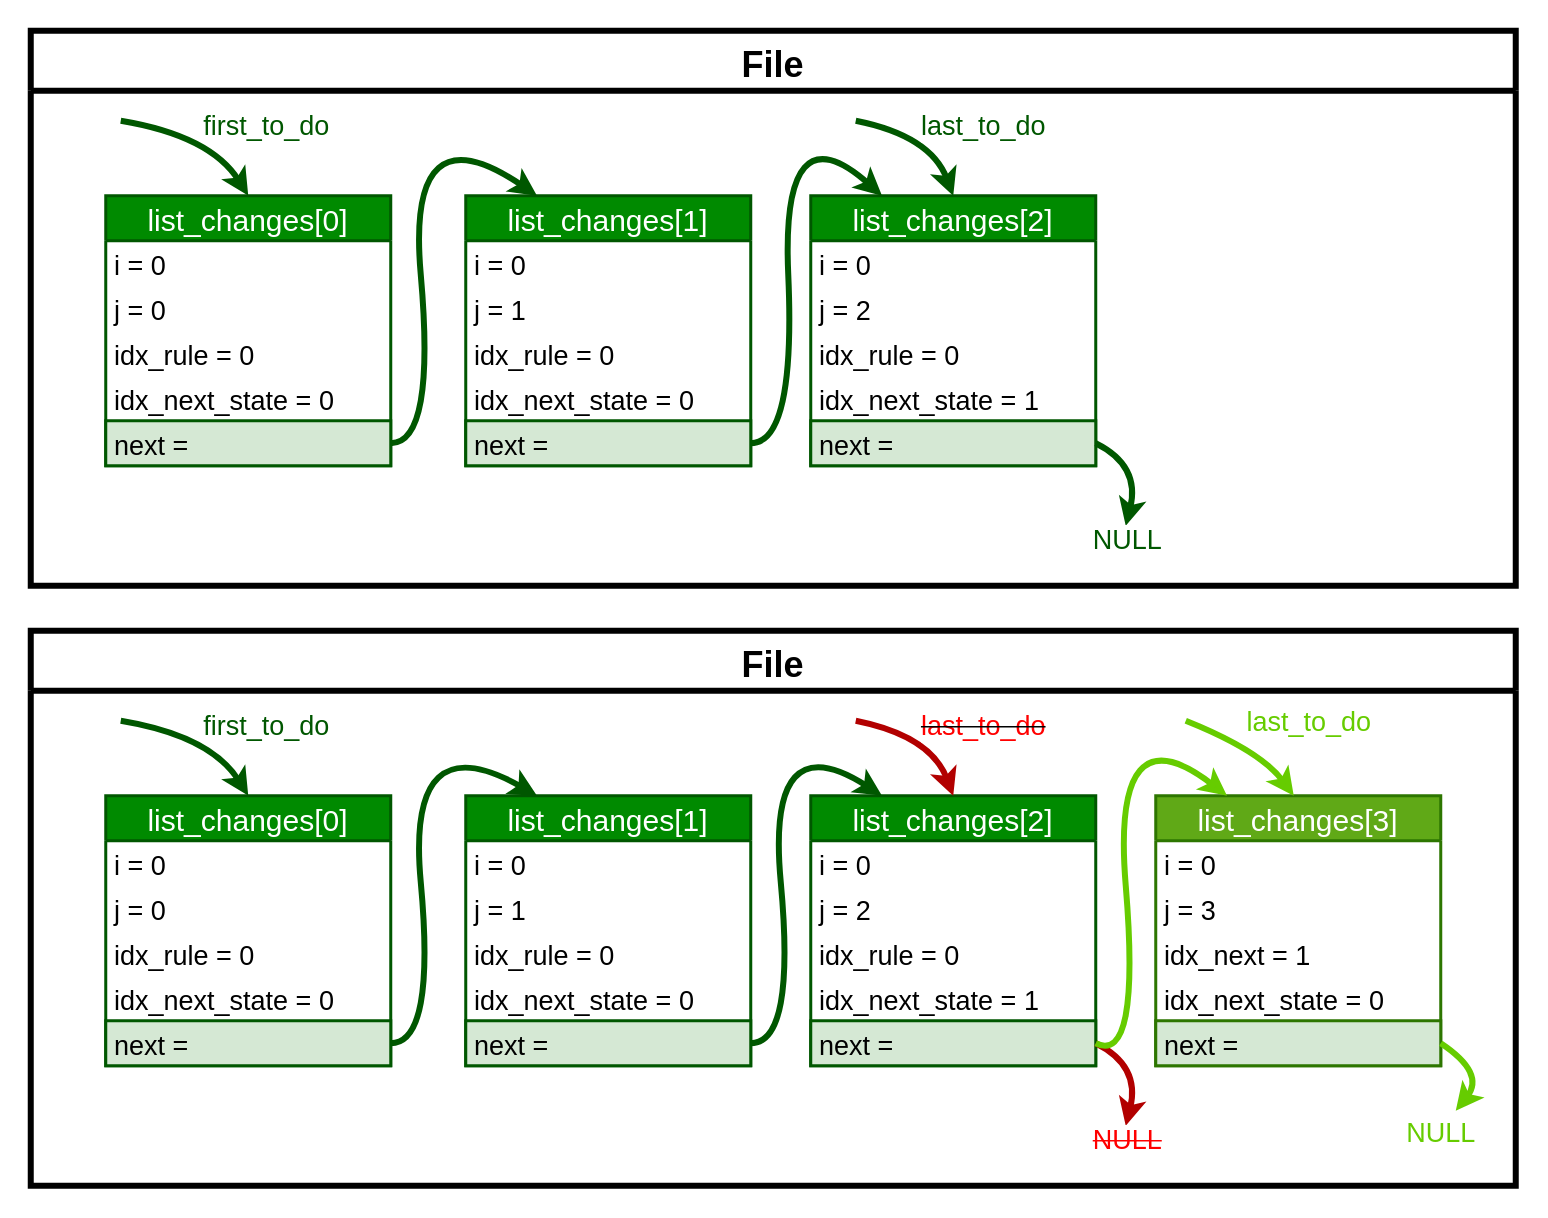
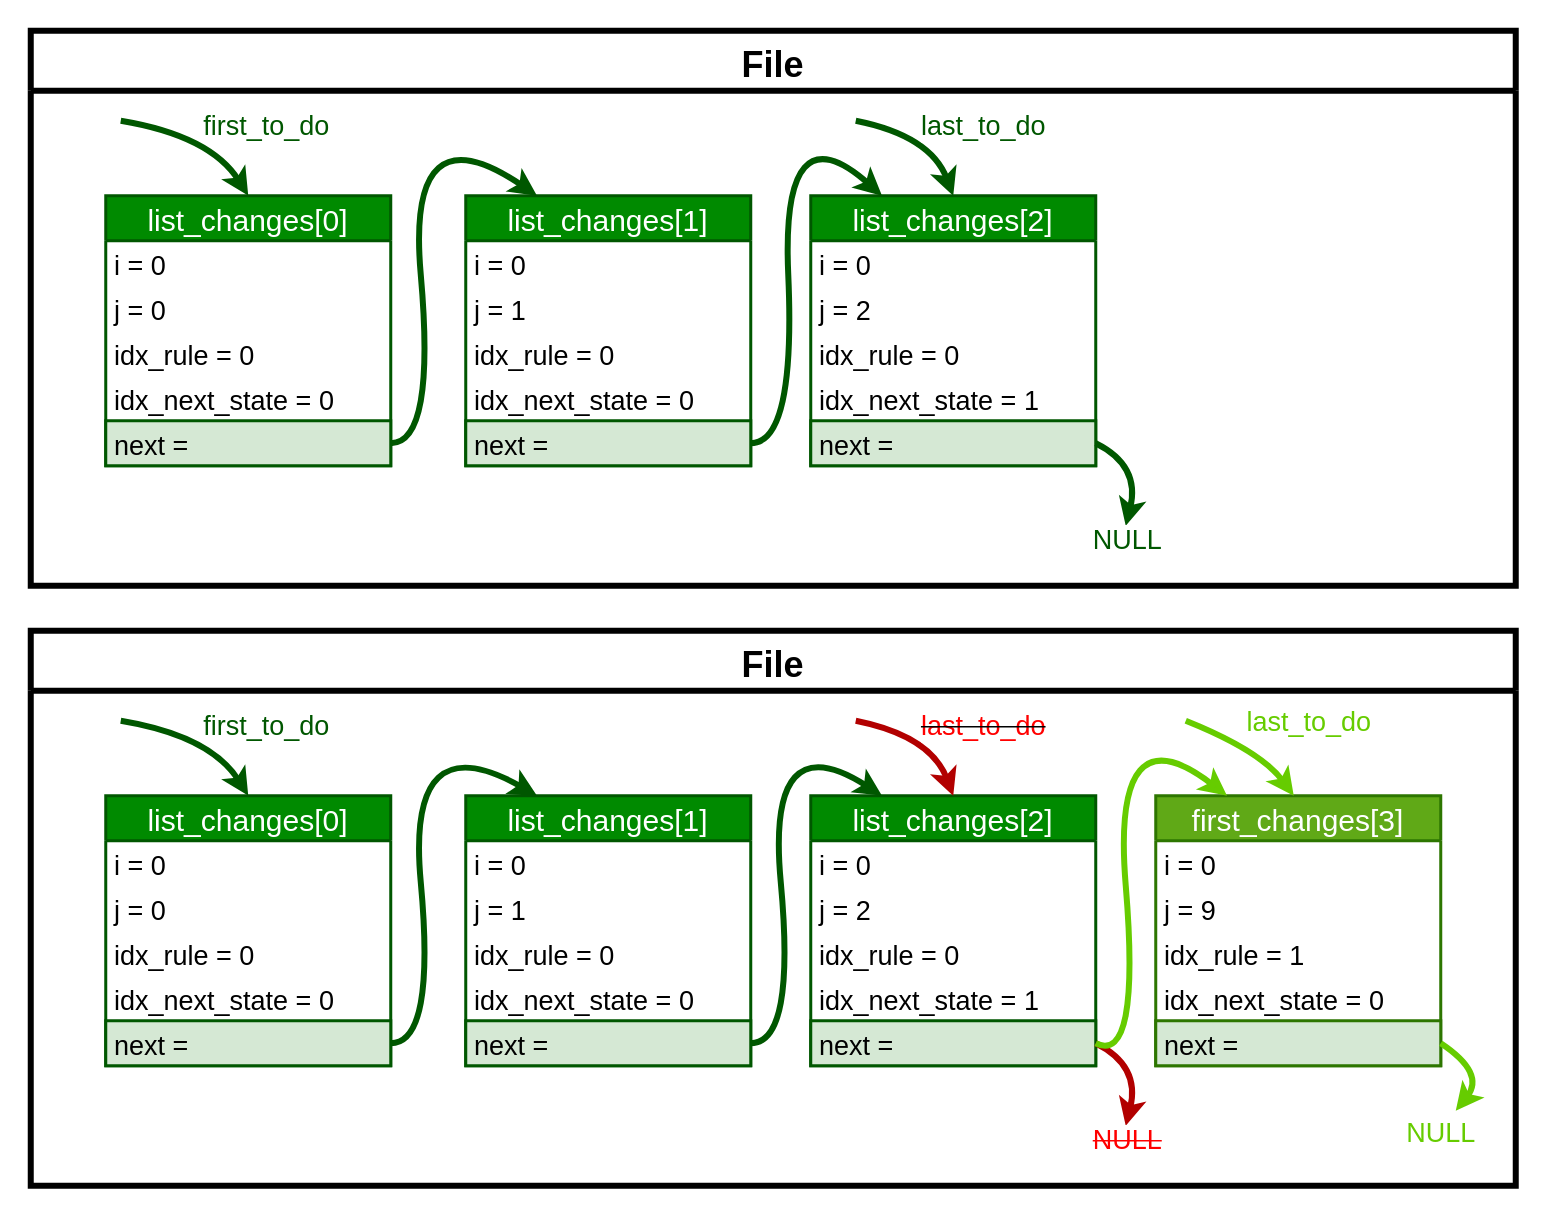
(1298, 821) -> (1298, 821)
(1195, 911) -> (1195, 911)
(1244, 956) -> (1241, 956)
